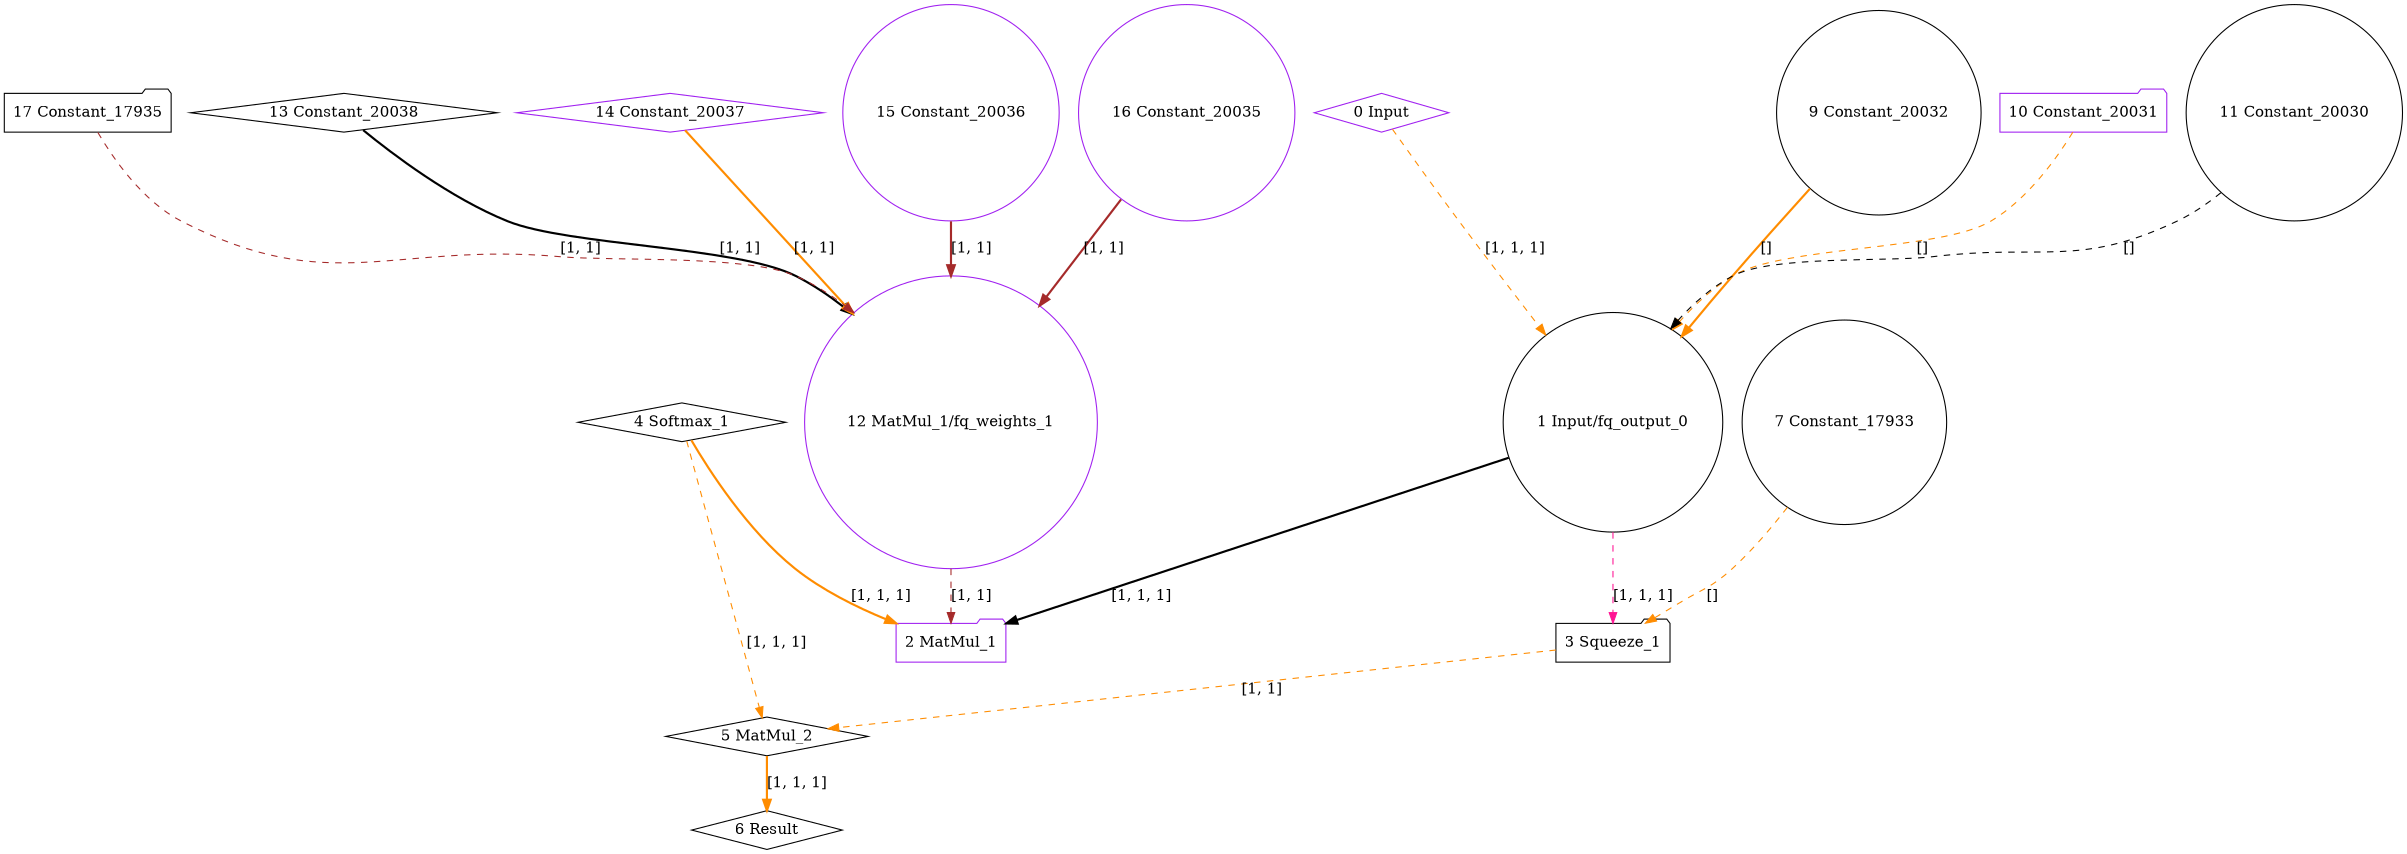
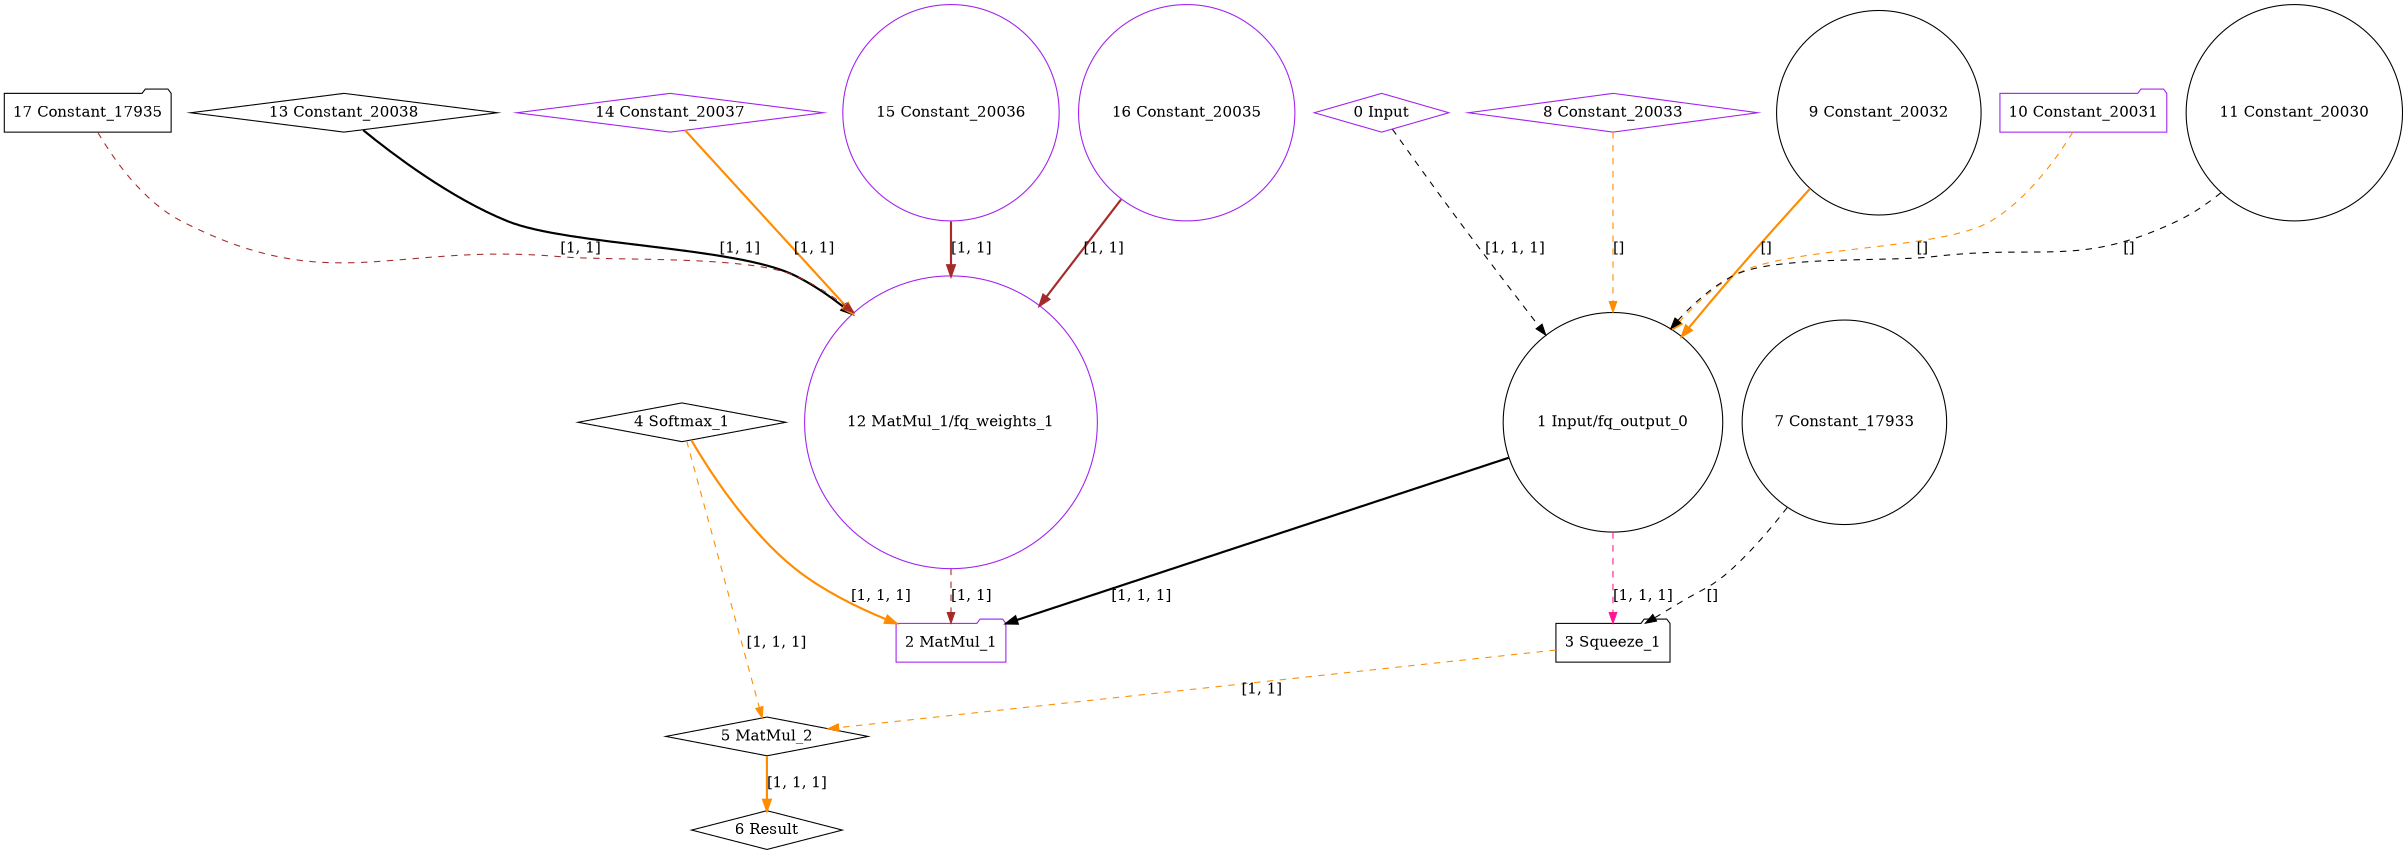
none -> (1613, 113)
(1465, 229) -> (1465, 229)
(1729, 572) -> (1729, 572)
